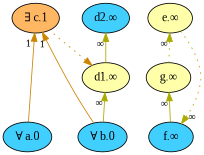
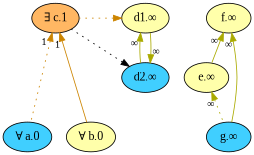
none -> (97, 46)
(201, 73) -> (216, 52)
(169, 78) -> (229, 137)
(31, 82) -> (41, 81)
(104, 111) -> (140, 52)
(170, 111) -> (237, 82)
(103, 137) -> (91, 137)
(171, 137) -> (229, 18)
